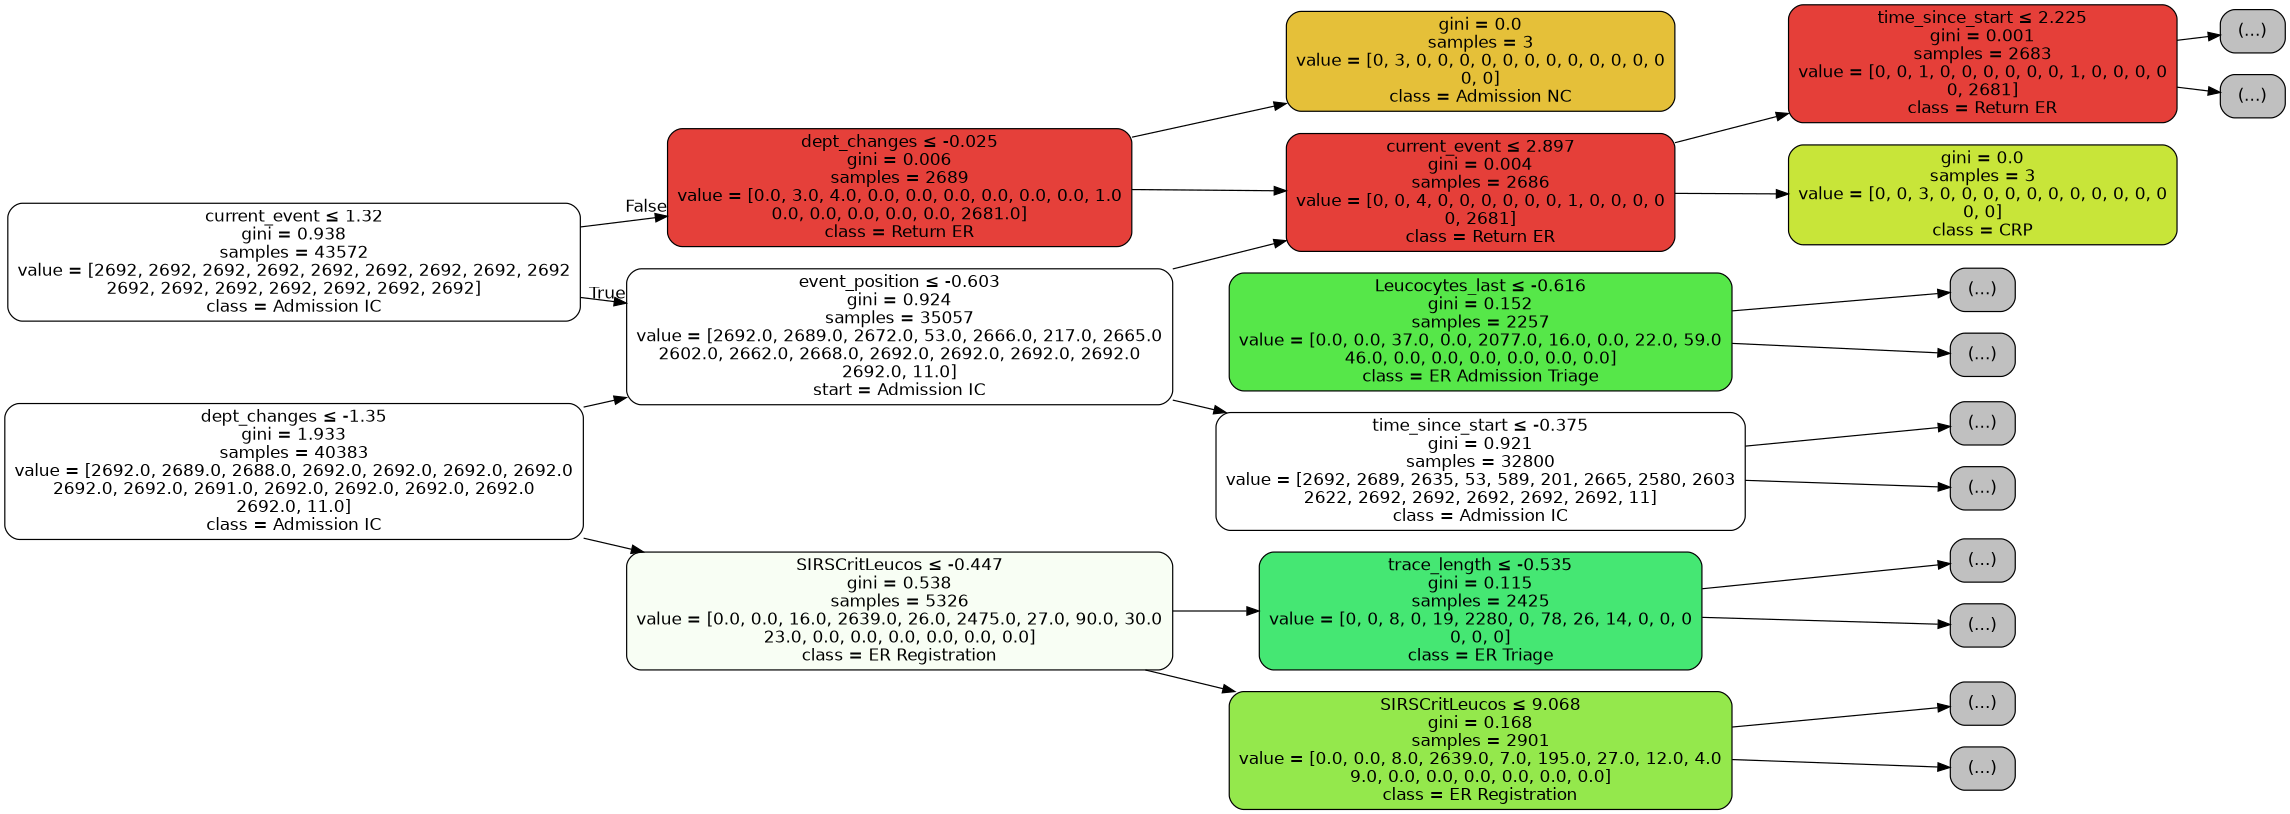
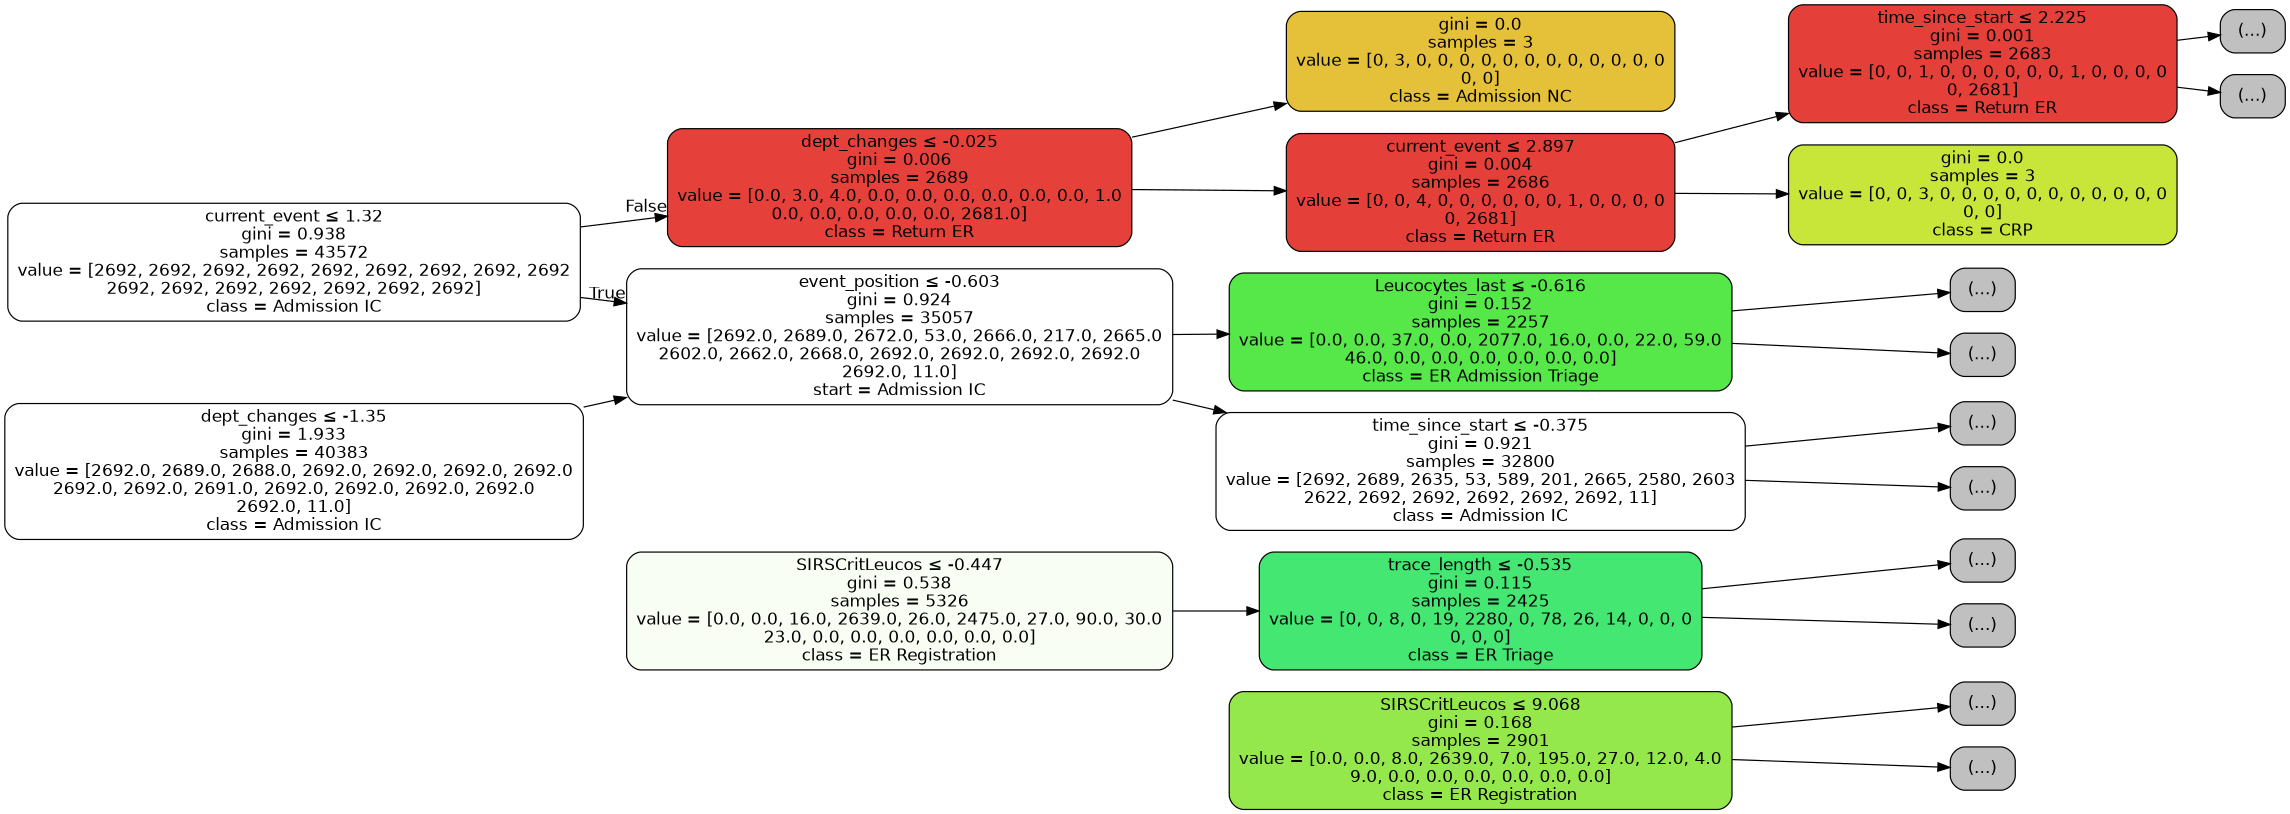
(1223, 256) -> (1195, 334)
(608, 544) -> none
(1184, 679) -> none
